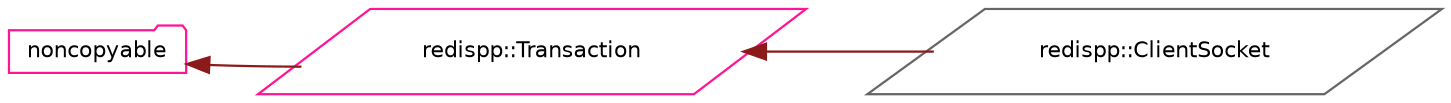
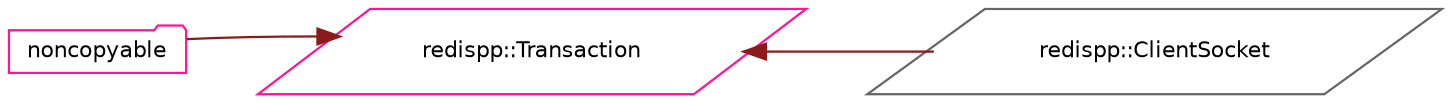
(256, 66) -> (252, 37)
